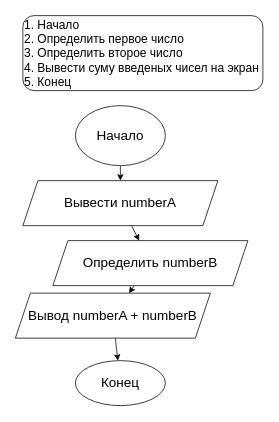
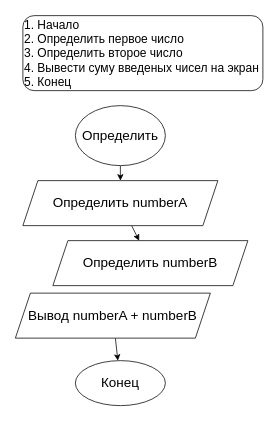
(120, 135) -> (120, 135)
(120, 203) -> (120, 203)
(133, 287) -> none
